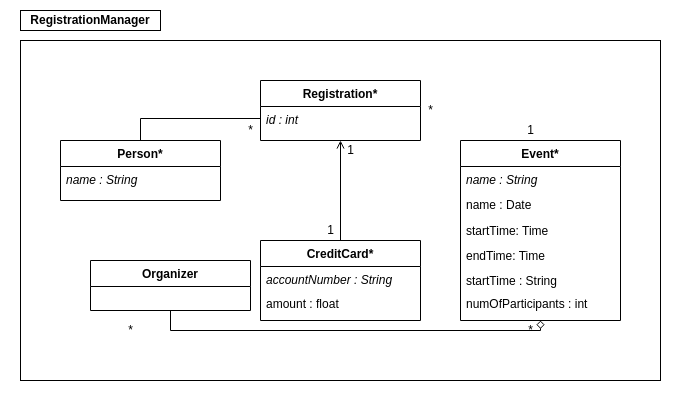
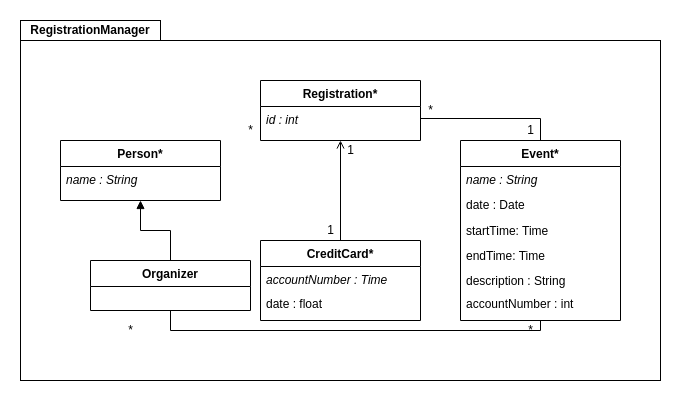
(91, 21) -> (91, 31)
(189, 119) -> none
none -> (493, 119)
(498, 205) -> (498, 205)
none -> (161, 231)
(334, 280) -> (327, 280)
(519, 281) -> (524, 281)
(307, 304) -> (300, 304)
(534, 304) -> (524, 304)
(541, 329) -> (541, 326)
